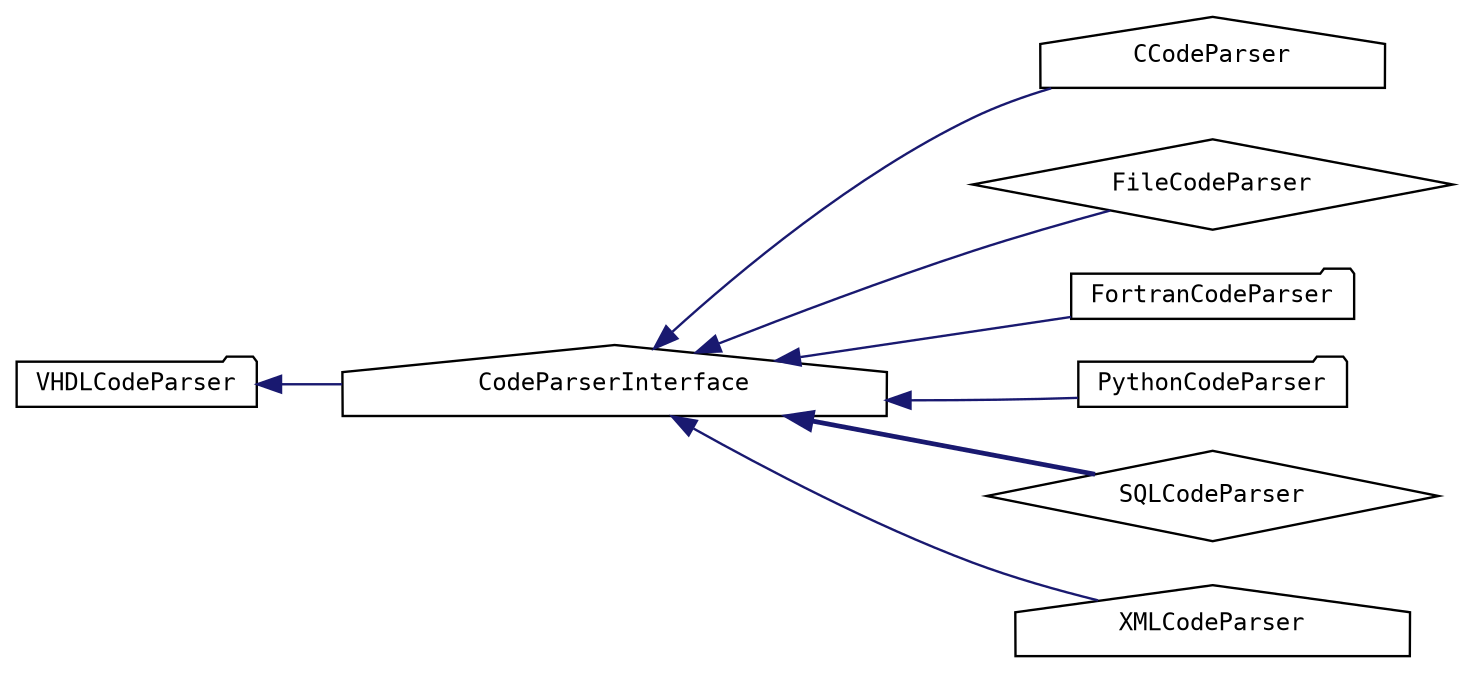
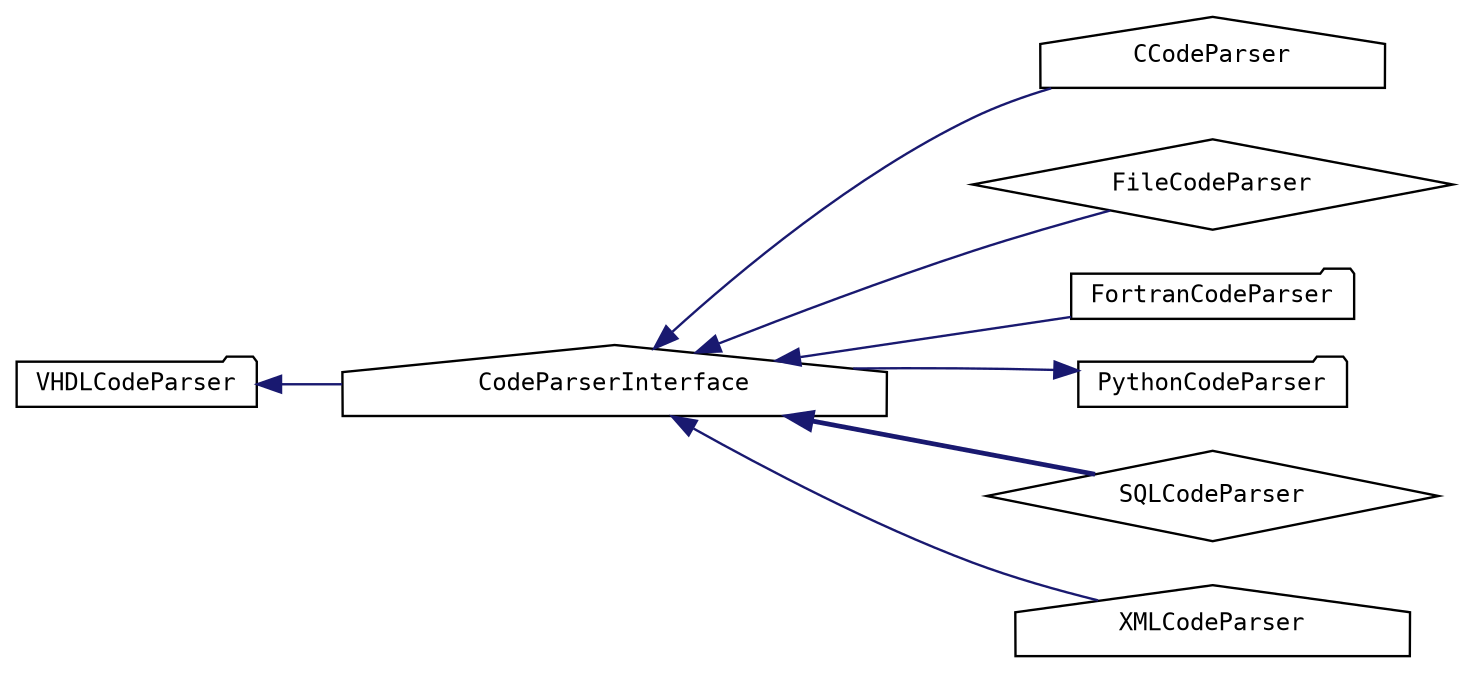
(994, 400) -> (954, 368)
